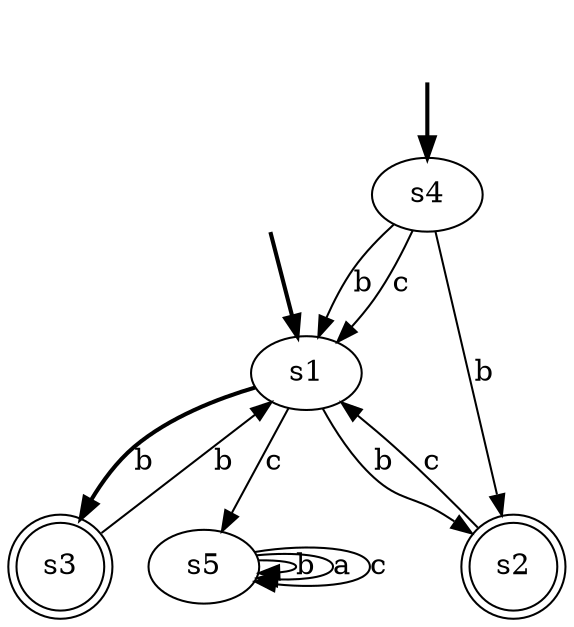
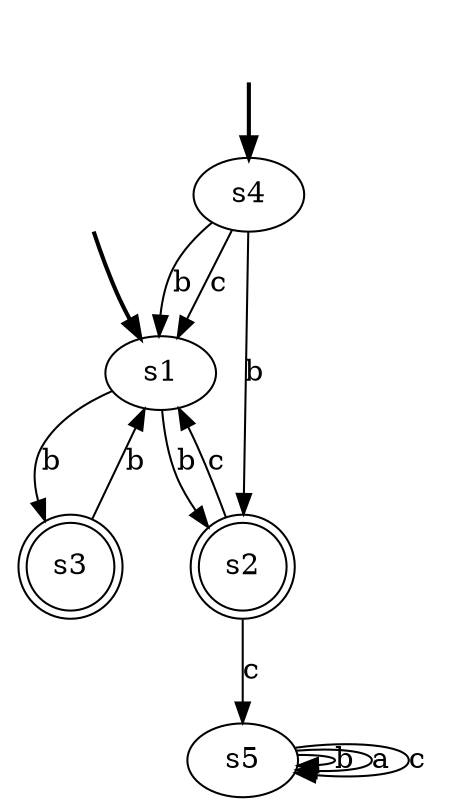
(161, 428) -> (52, 432)
(260, 461) -> (243, 661)
